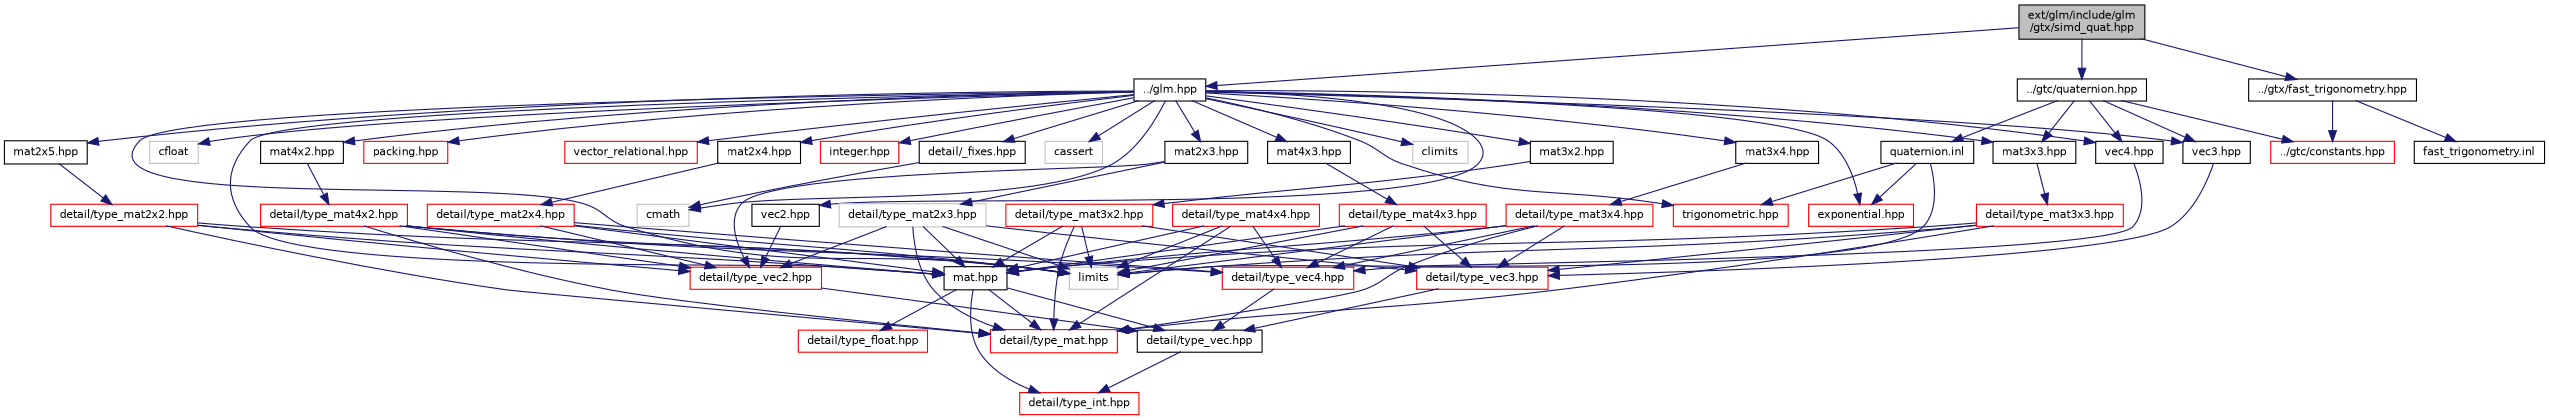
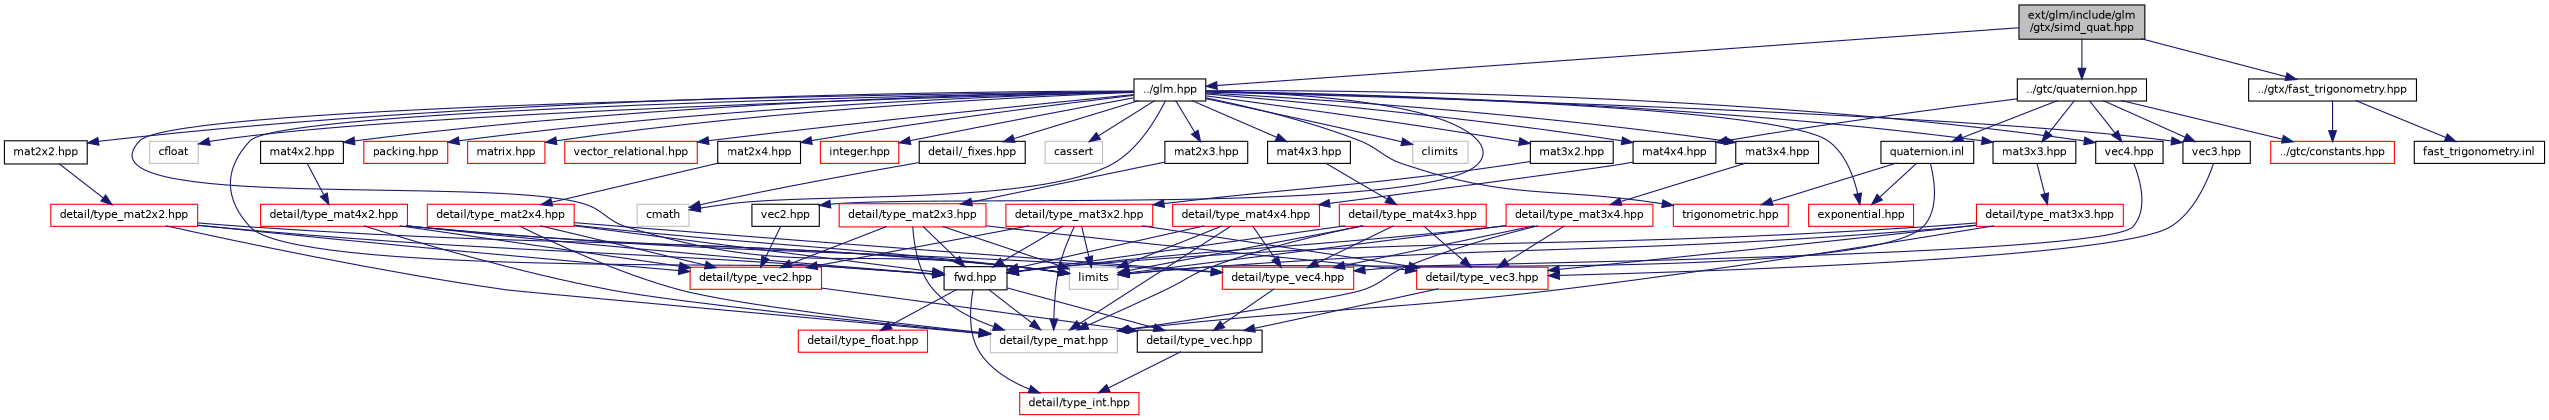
(46, 152) -> (46, 152)
none -> (506, 152)
none -> (1674, 152)
(923, 175) -> (950, 241)
(913, 215) -> (913, 215)
(976, 278) -> (976, 278)
none -> (1187, 278)
none -> (720, 298)
(1054, 341) -> (1054, 341)
